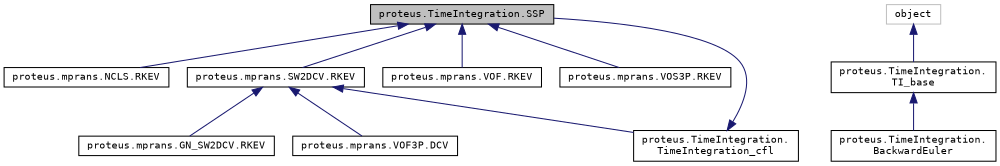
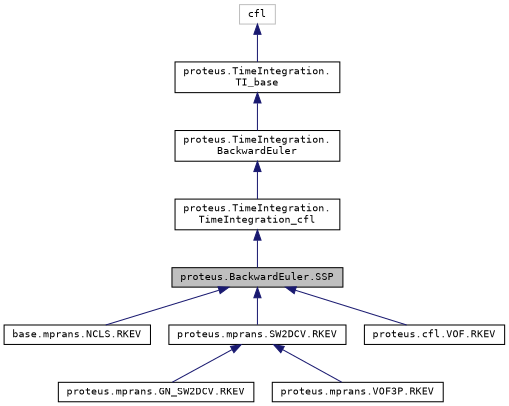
(462, 14) -> (257, 277)
(914, 14) -> (257, 14)
(86, 77) -> (77, 335)
(462, 77) -> (435, 335)
(645, 77) -> none
(488, 111) -> (257, 185)
(375, 146) -> (358, 392)
